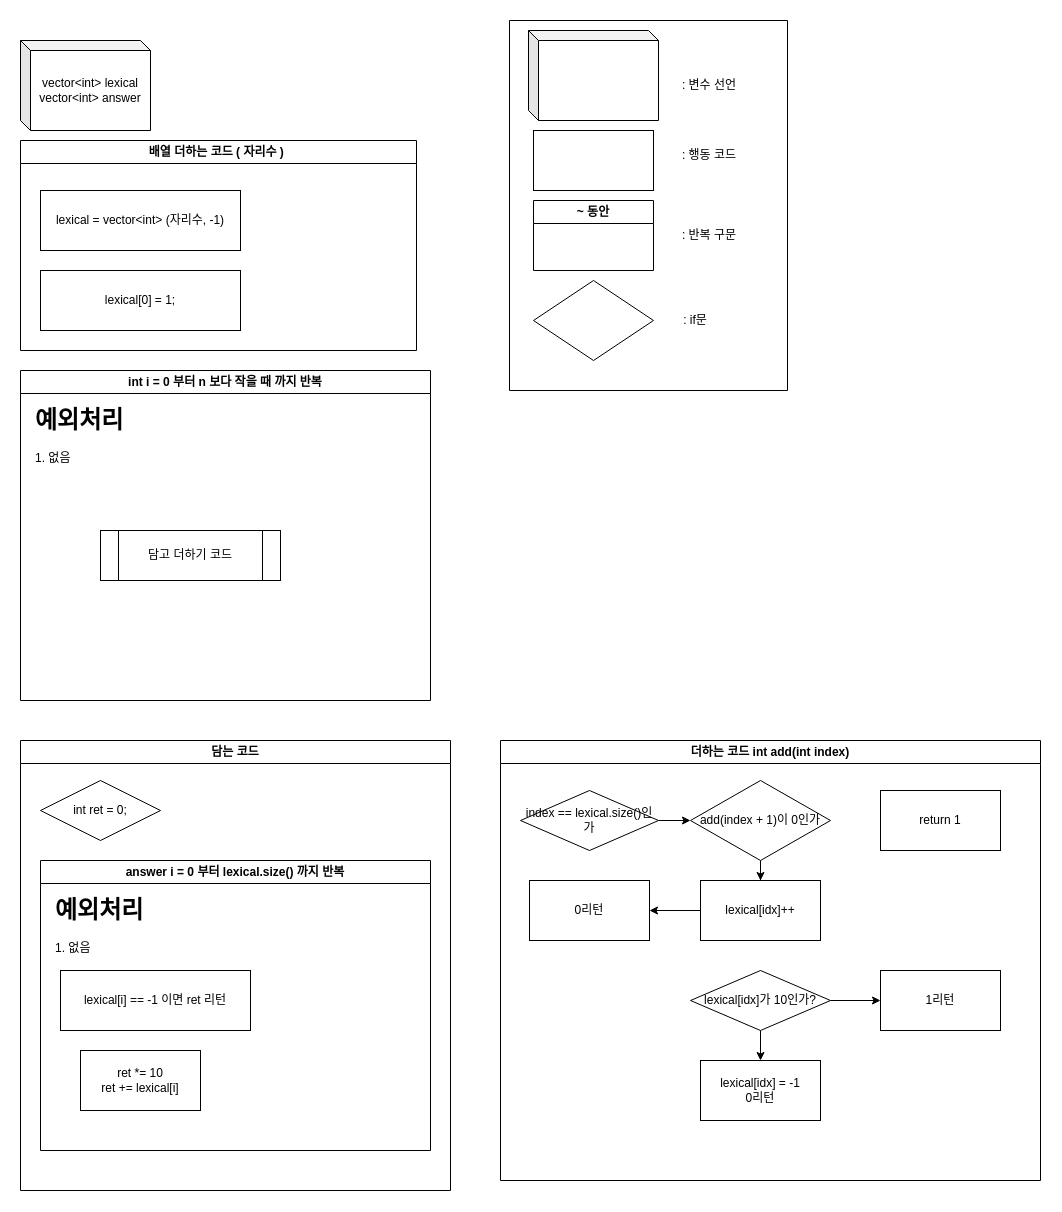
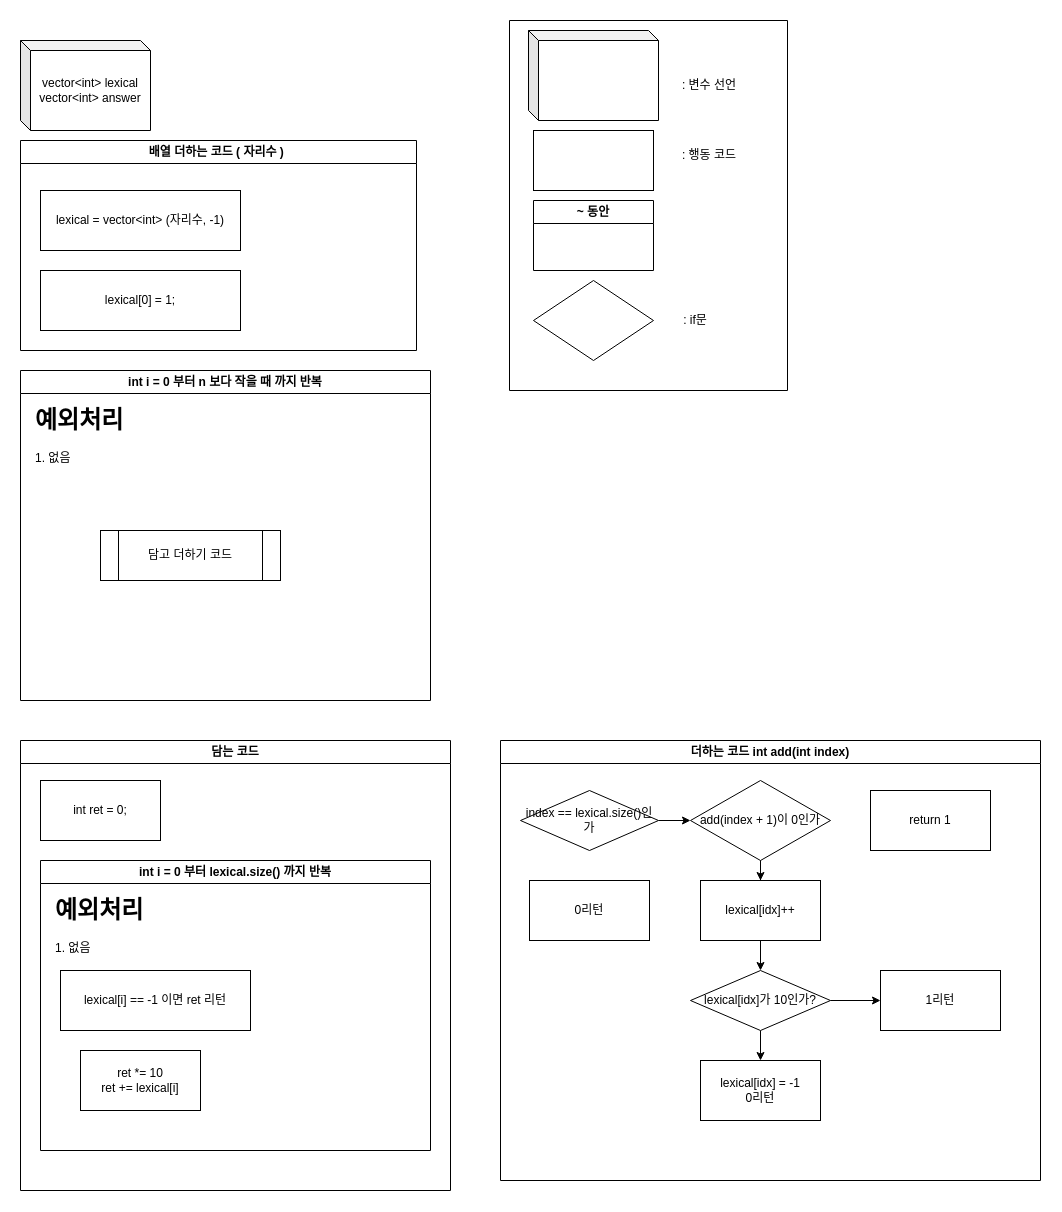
(710, 236) -> none
(101, 811) -> (101, 811)
(941, 821) -> (931, 821)
(236, 873) -> (236, 873)
(678, 911) -> (761, 960)
